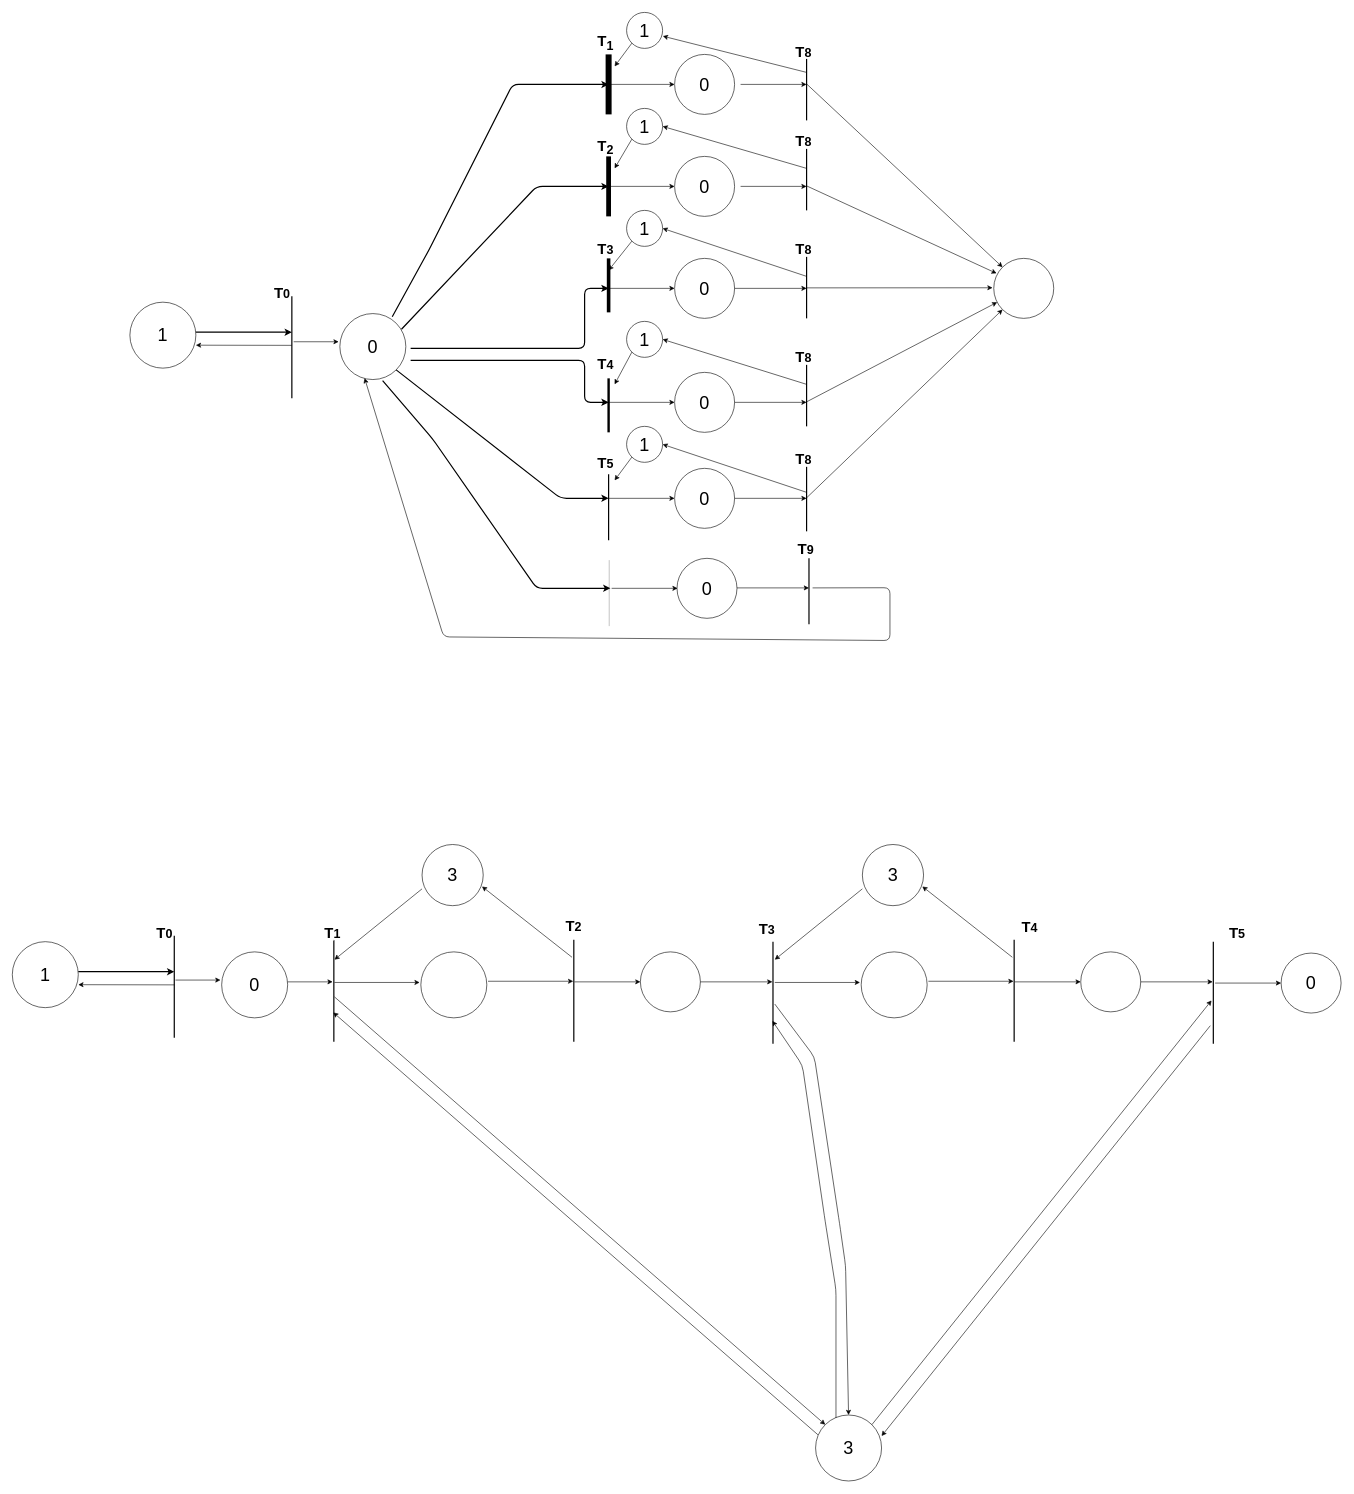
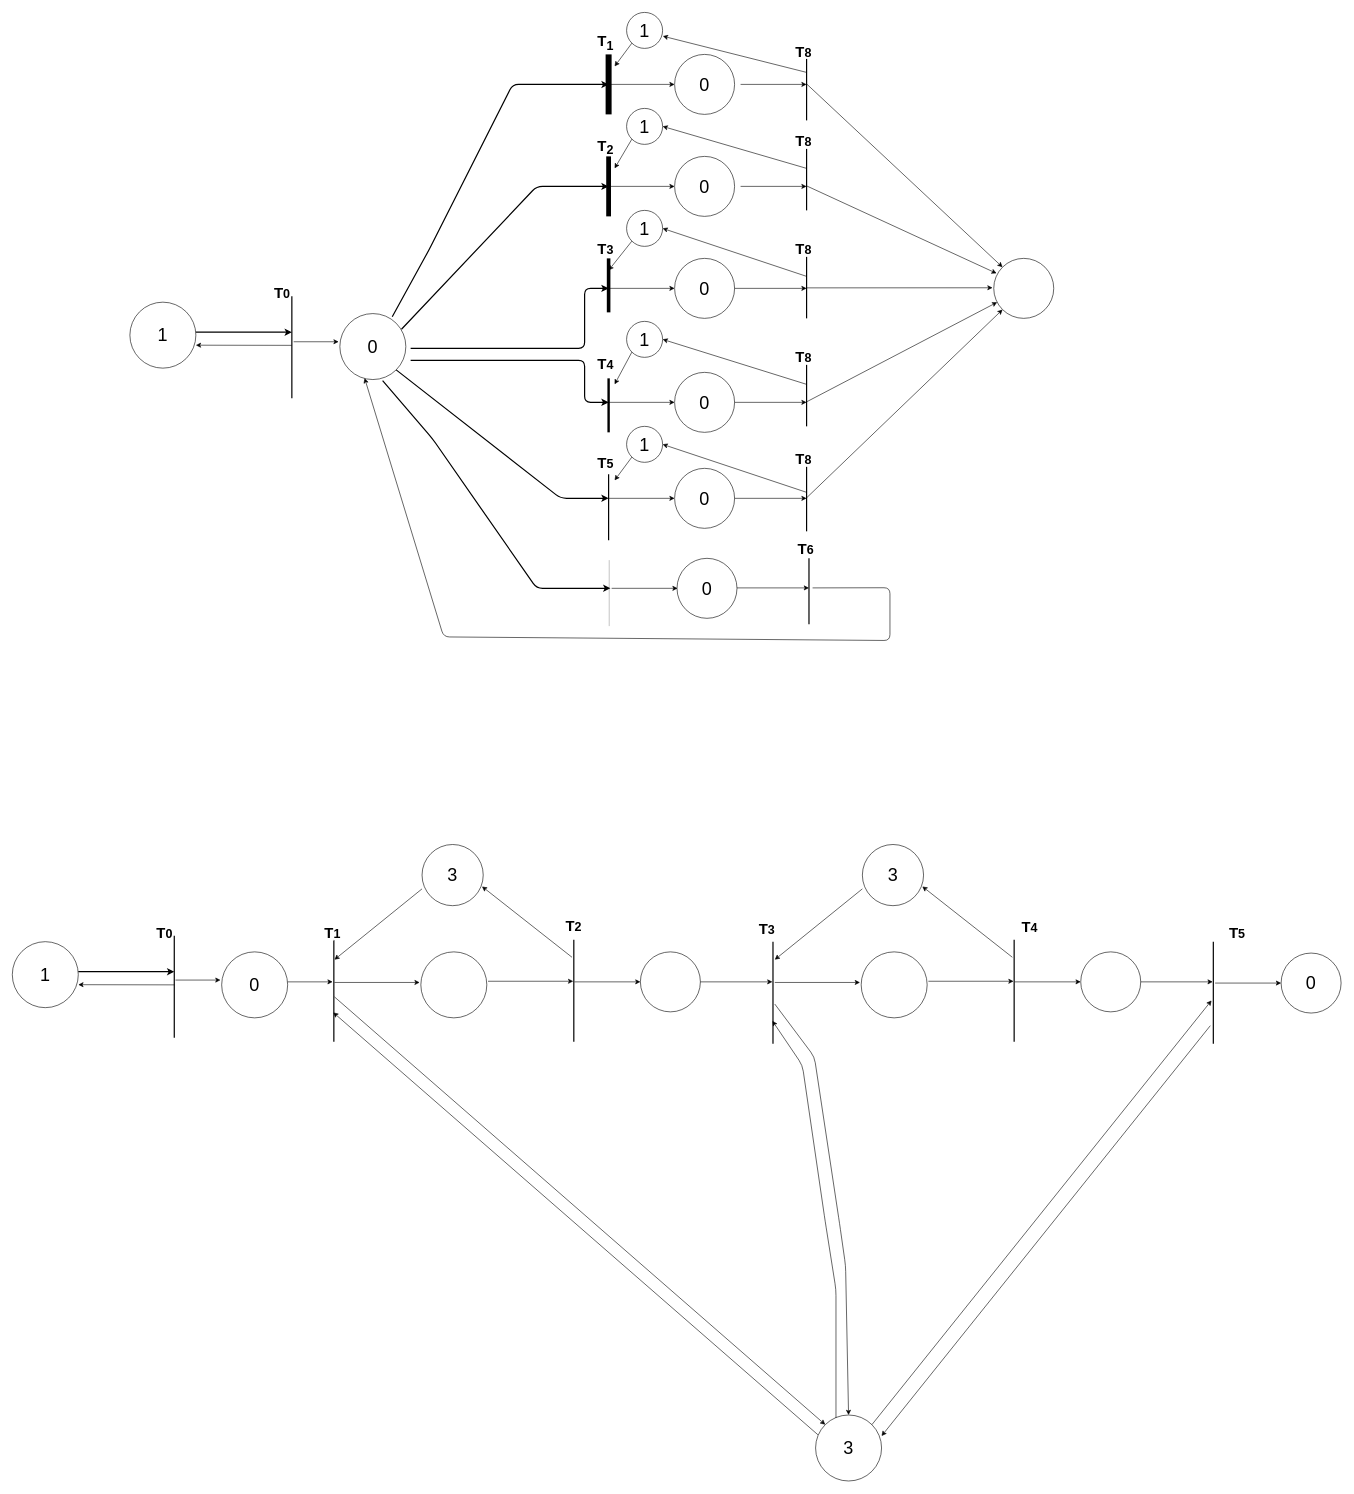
(806, 548) -> (806, 548)
